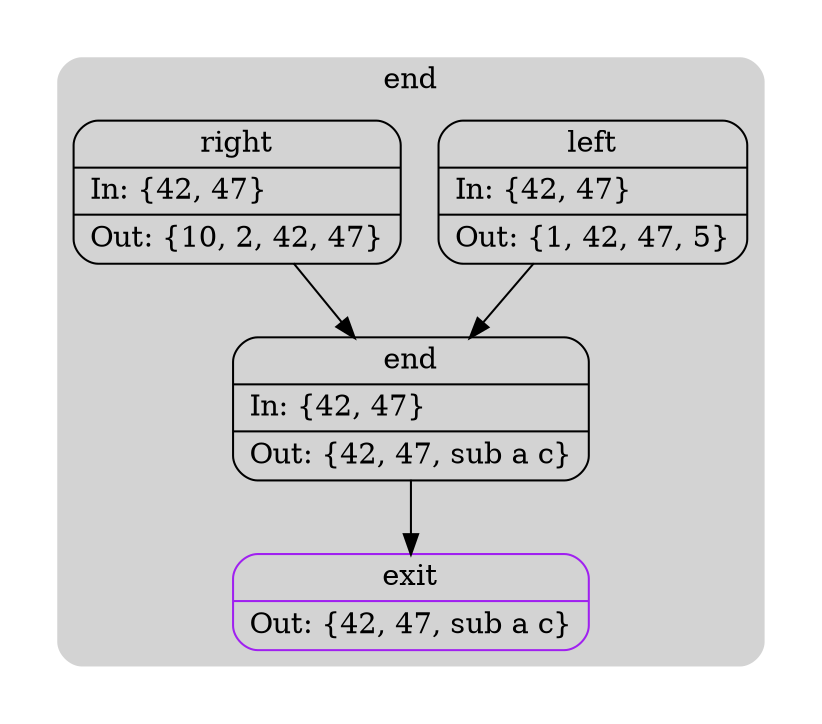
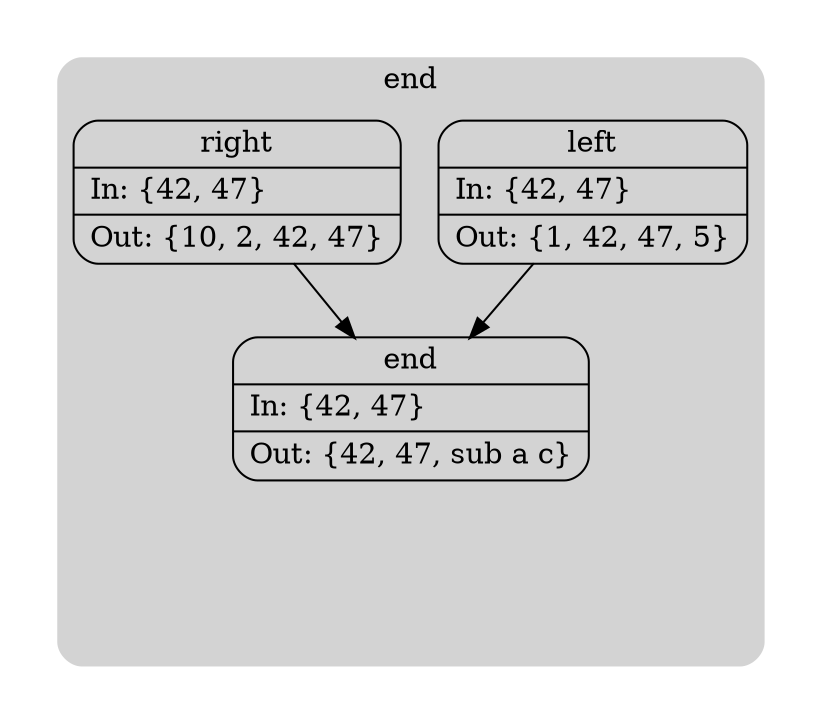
(411, 602) -> none
